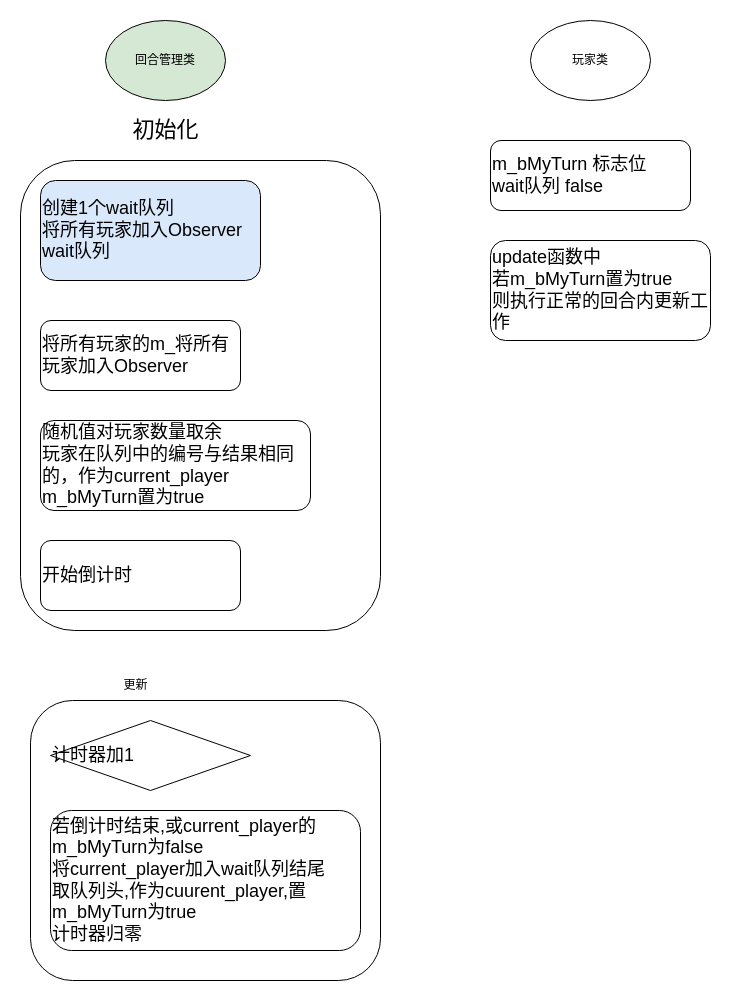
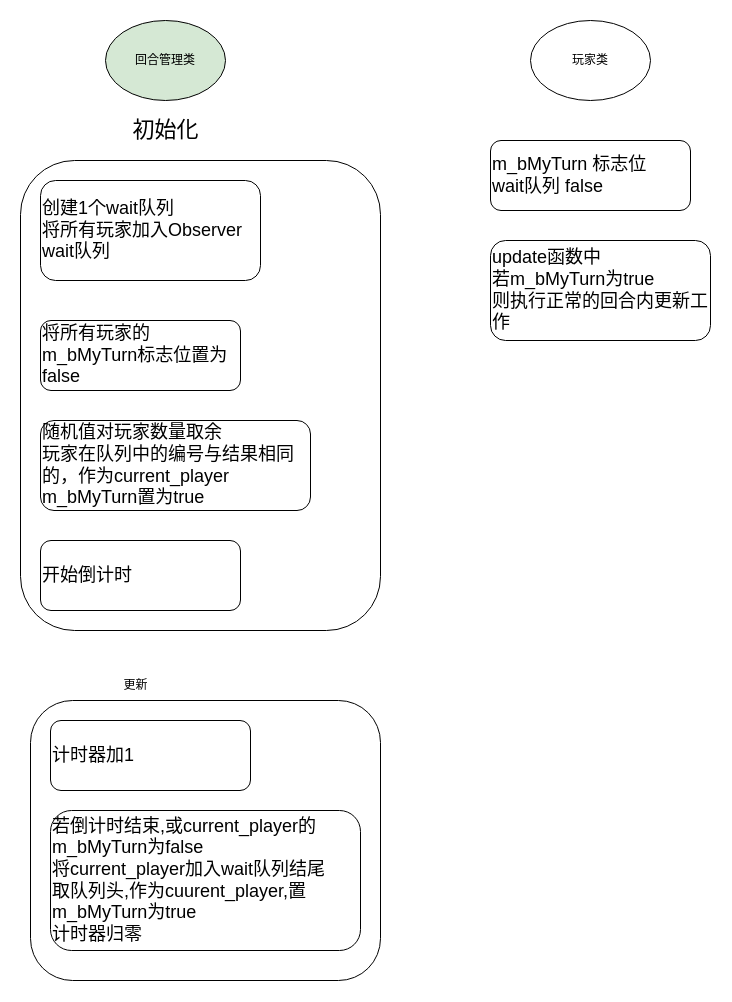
(151, 231) -> (151, 231)
(602, 291) -> (602, 291)
(142, 356) -> (142, 356)
(151, 756) -> (151, 756)
